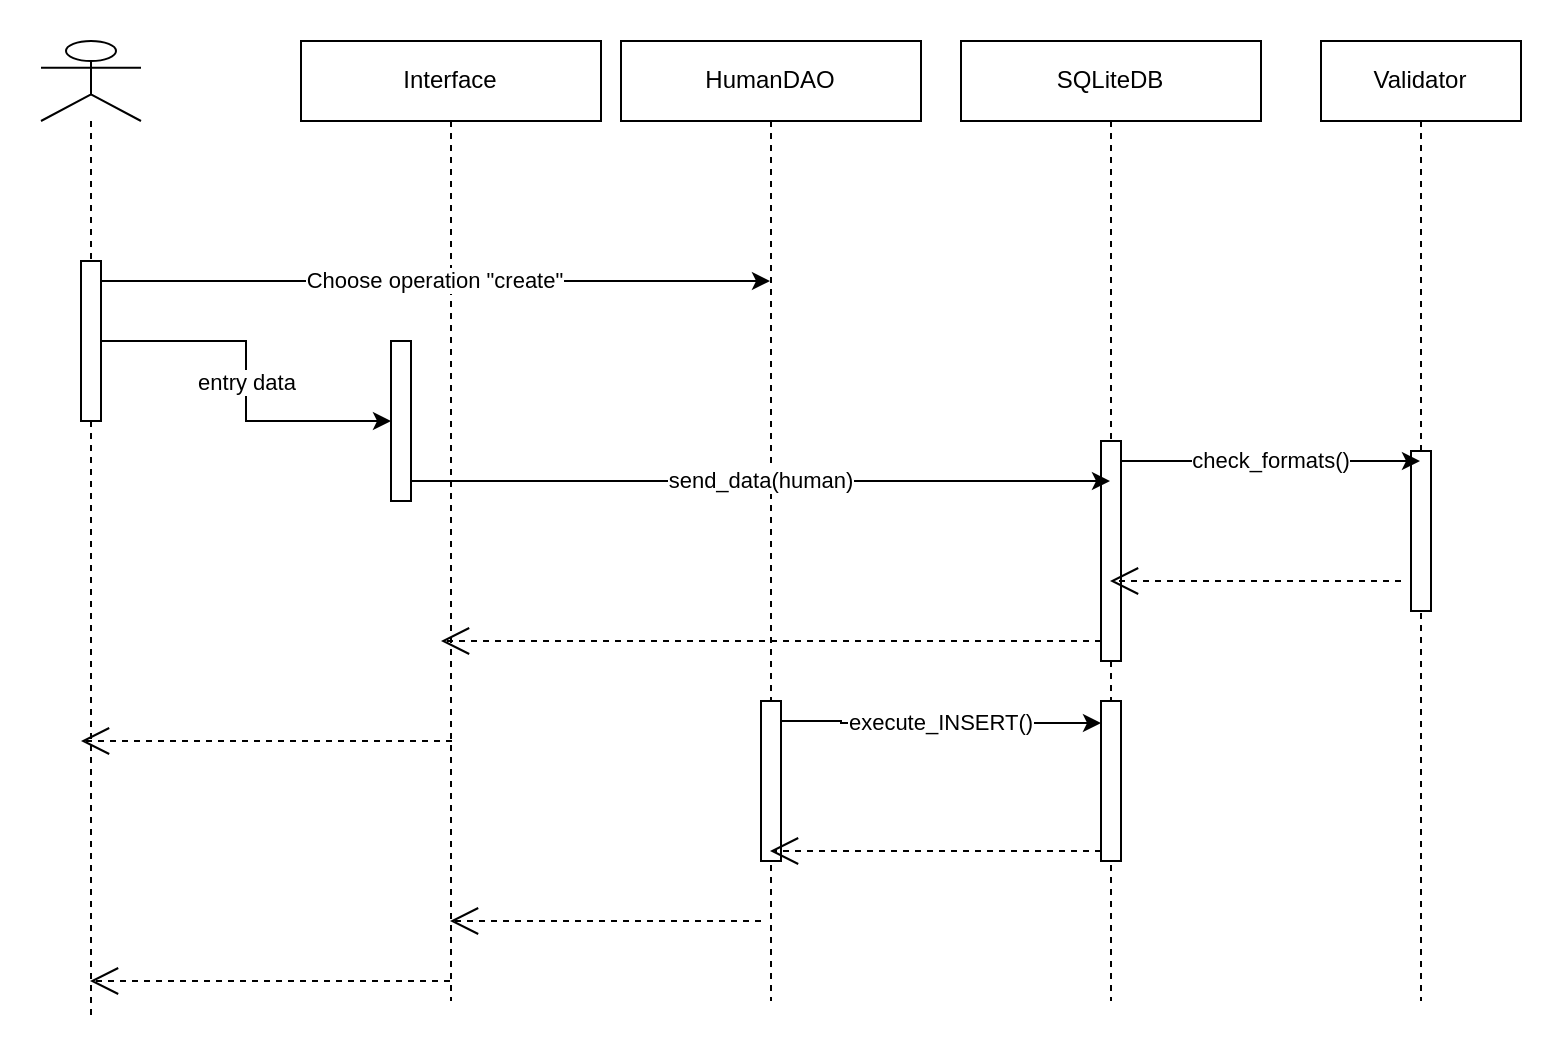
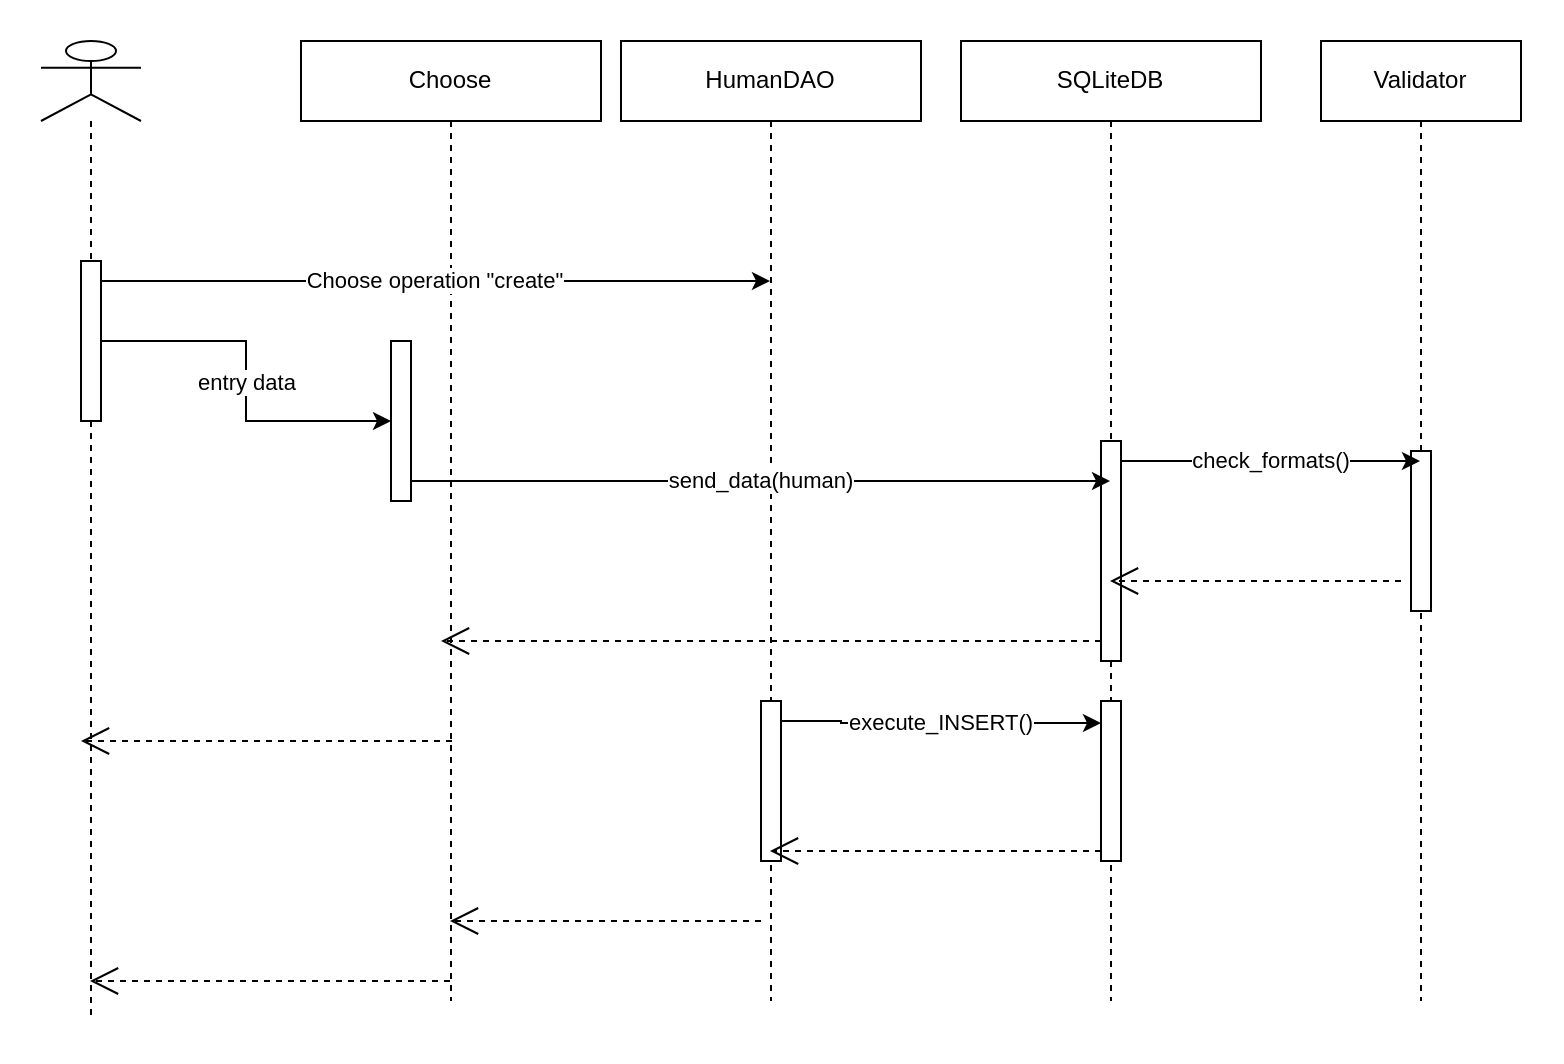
(451, 81) -> (451, 81)
